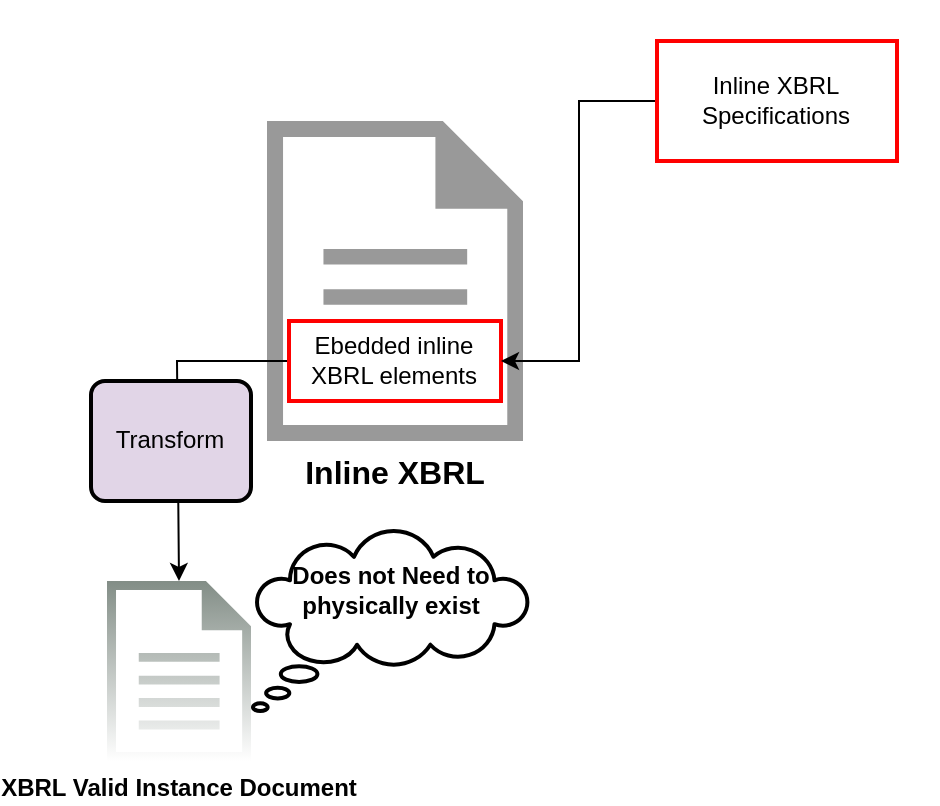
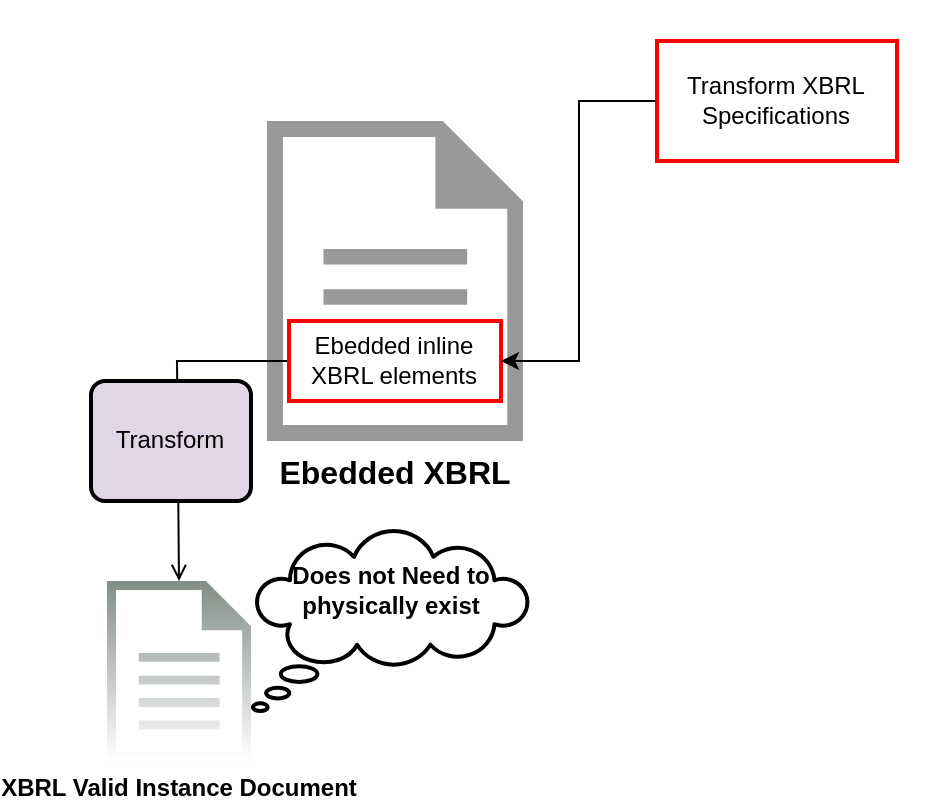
(777, 101) -> (777, 101)
(396, 469) -> (396, 469)
(179, 566) -> (179, 570)
